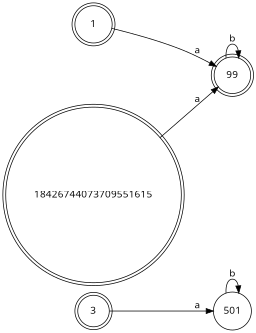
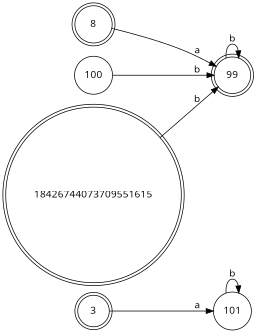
(94, 24) -> (94, 24)
none -> (94, 75)
(197, 99) -> (197, 99)
(232, 311) -> (232, 311)
